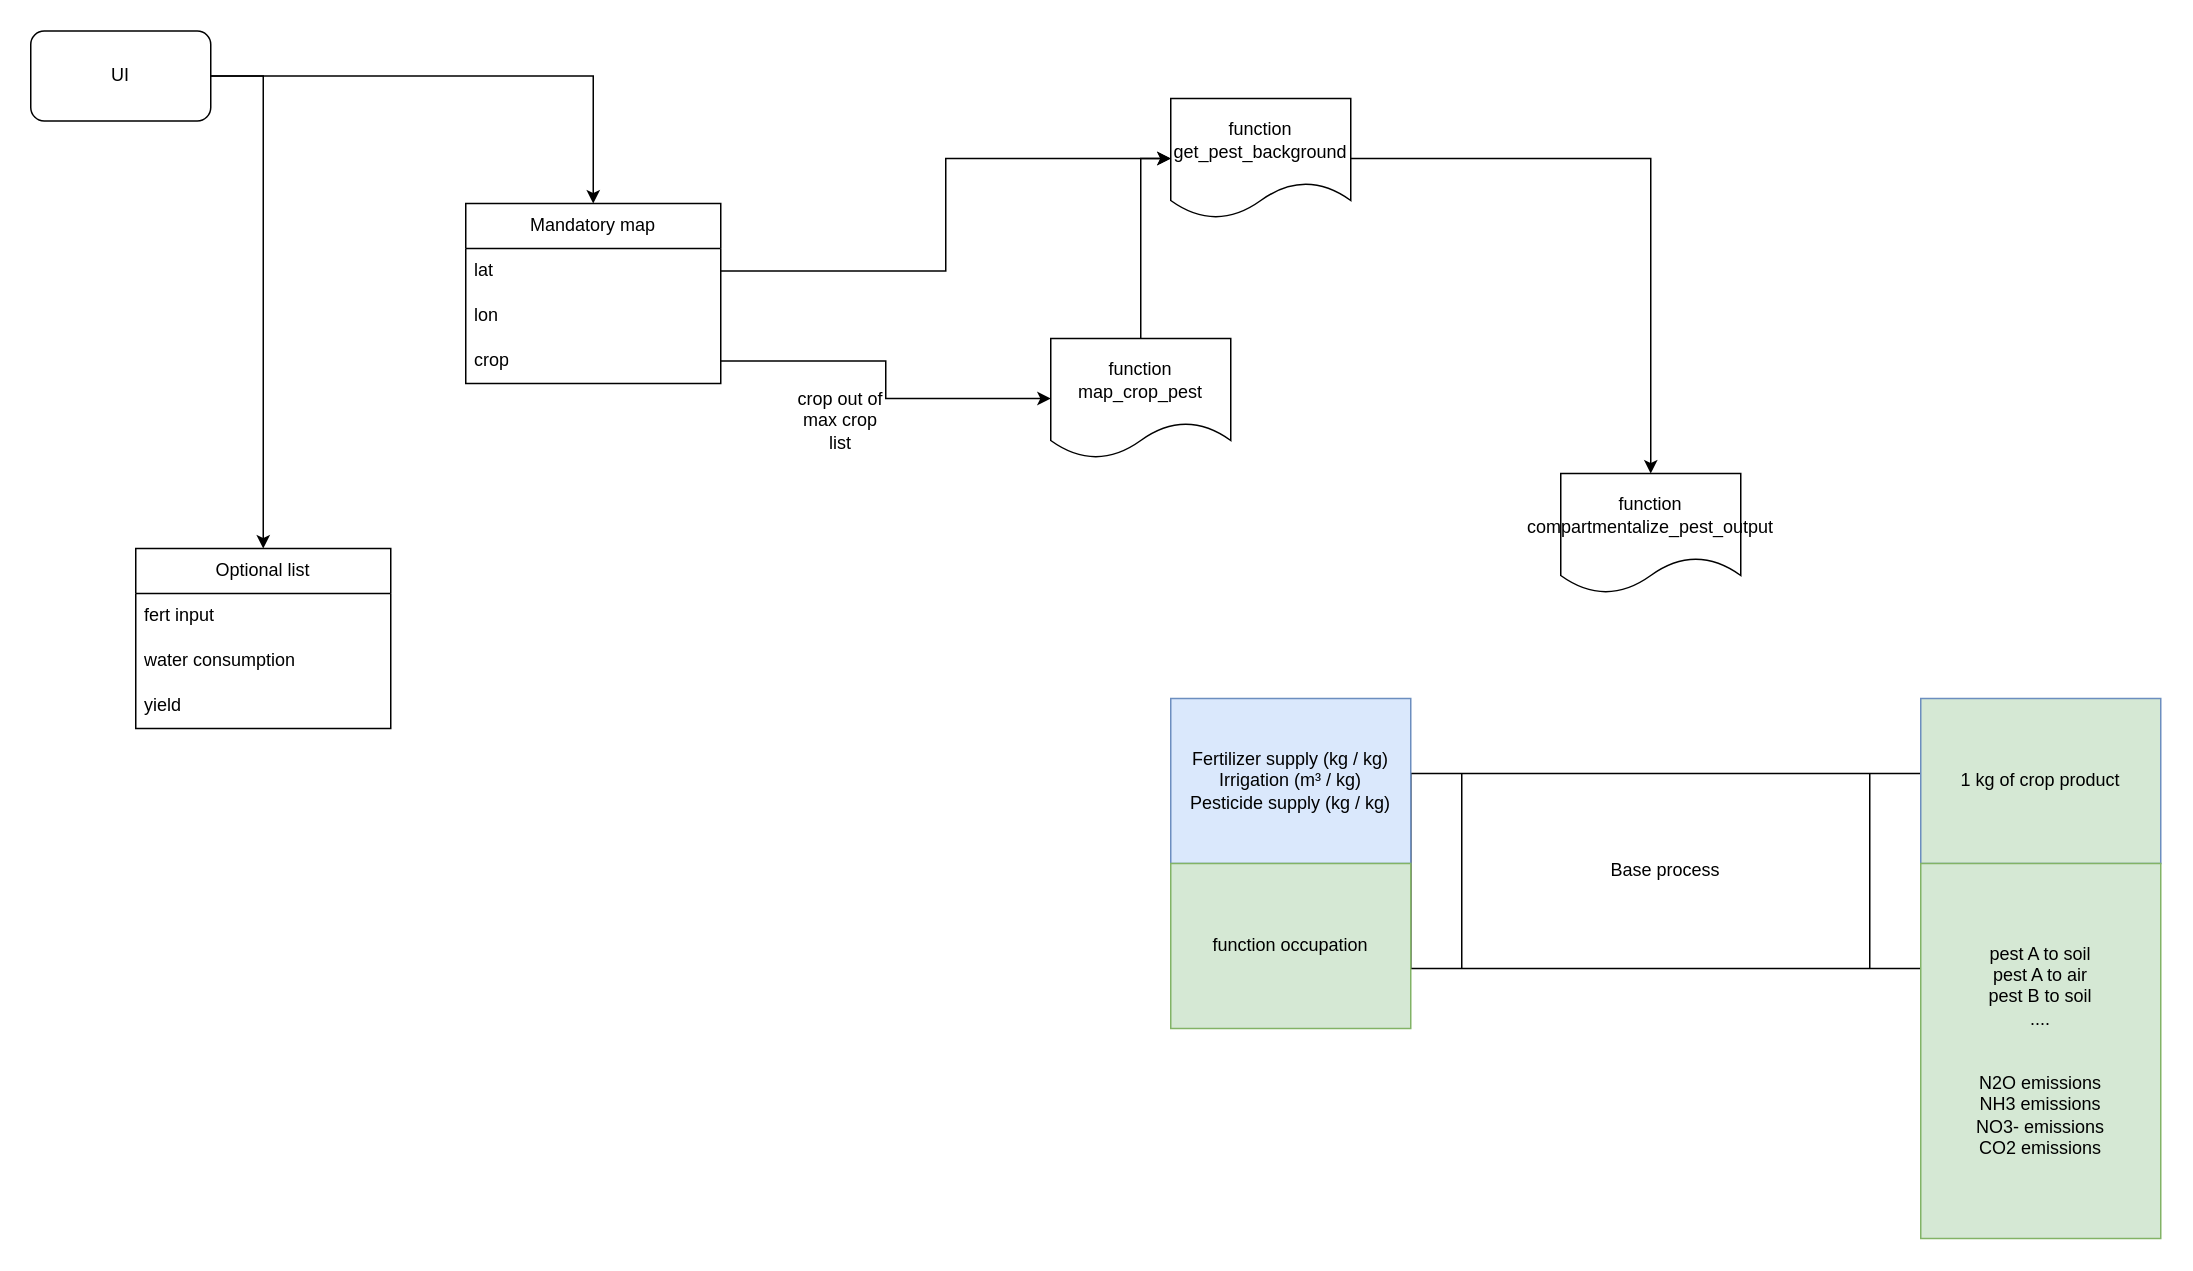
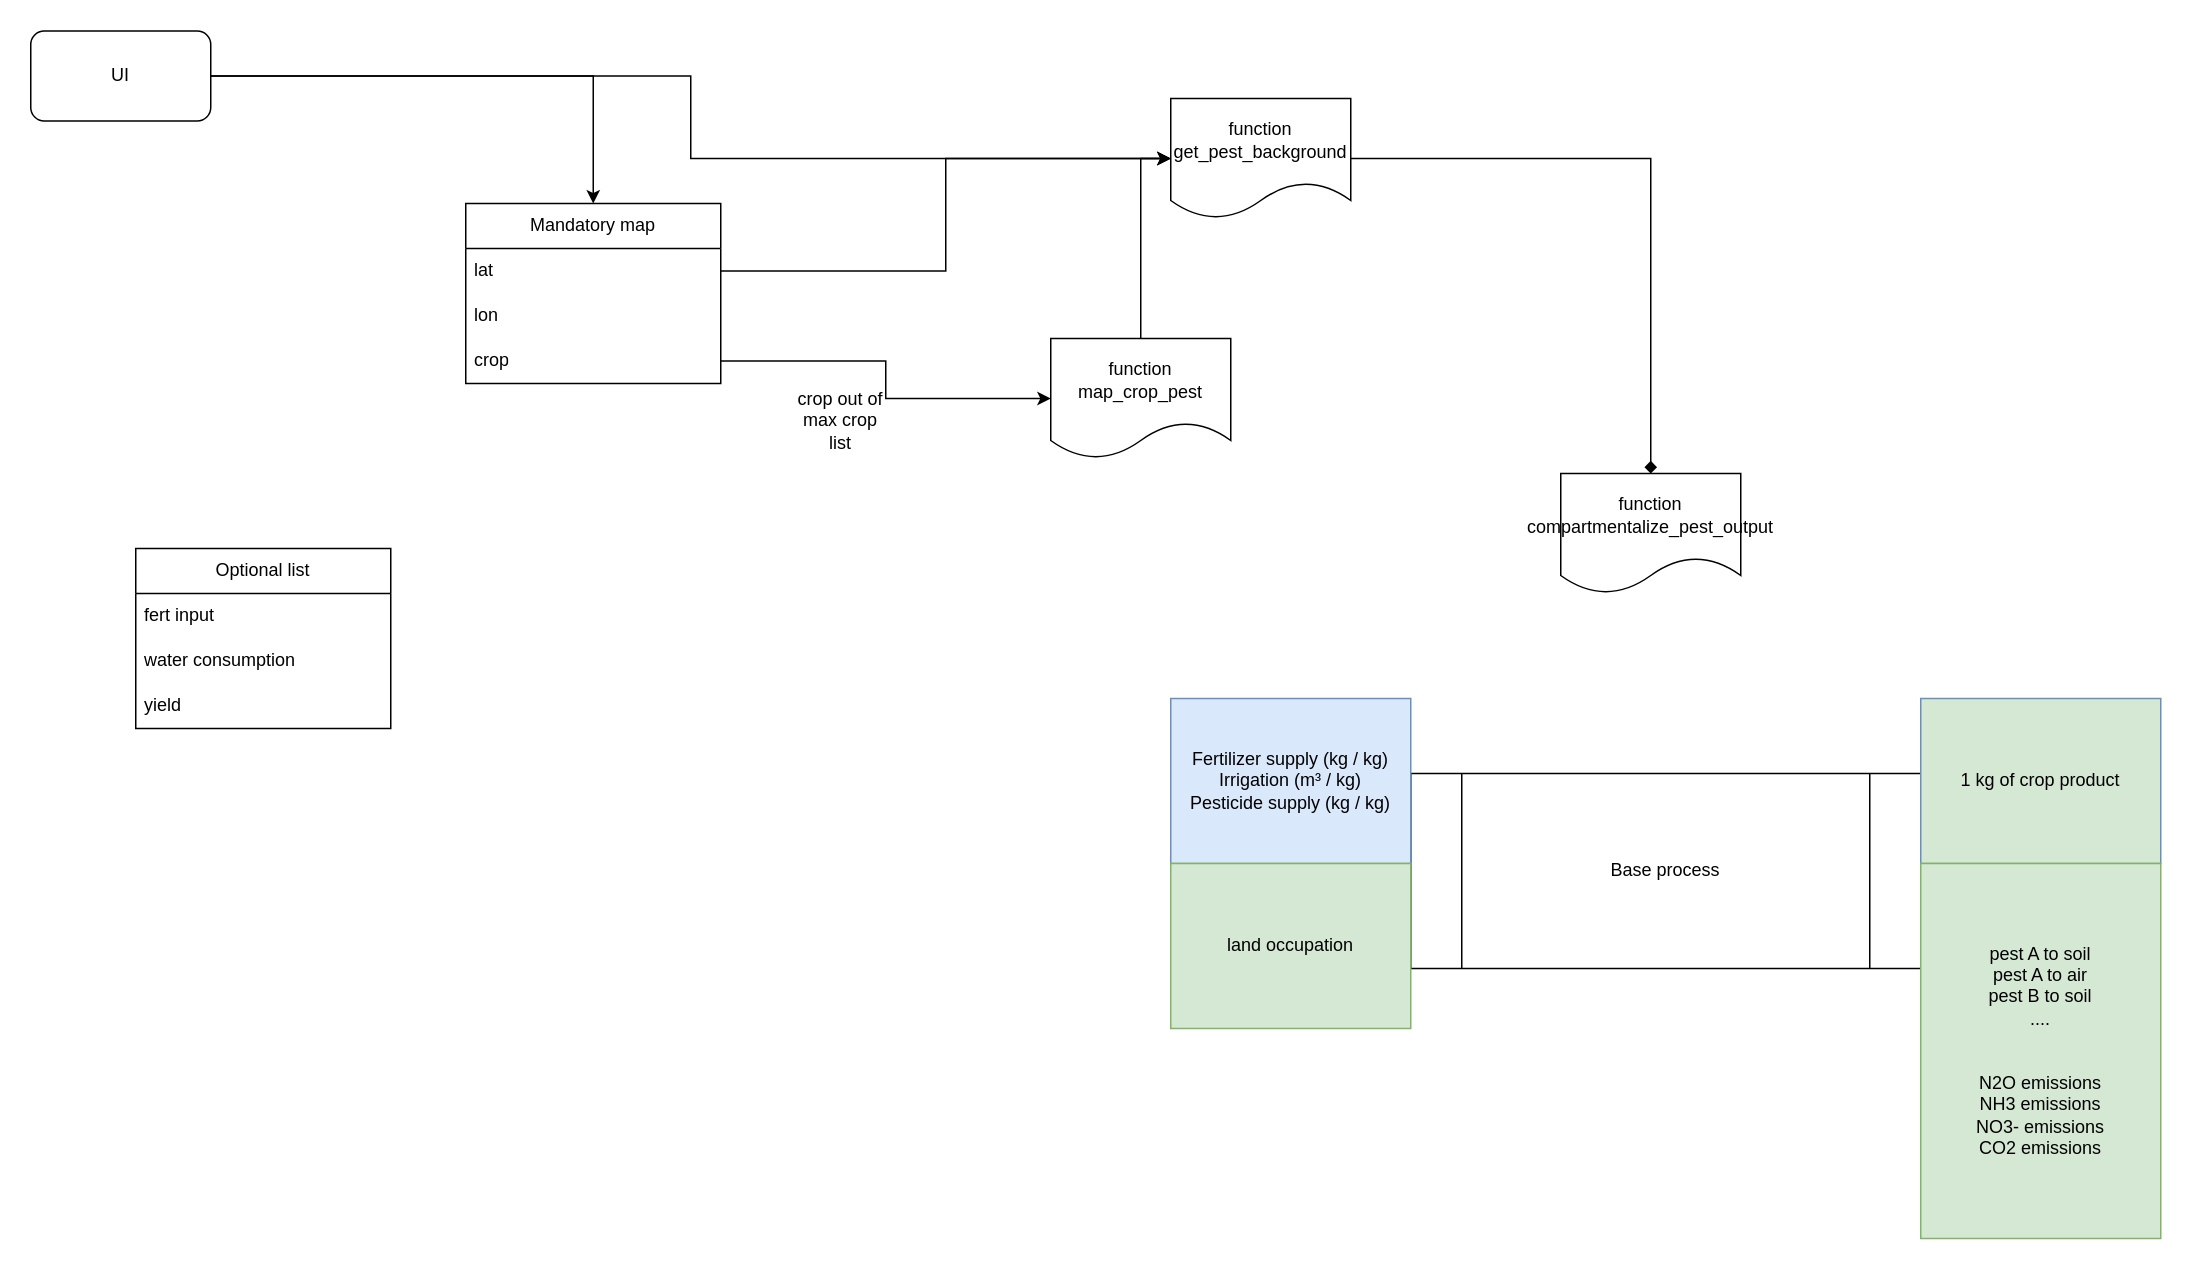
(263, 308) -> (728, 158)
(1651, 462) -> (1651, 461)
(1291, 946) -> (1291, 946)
